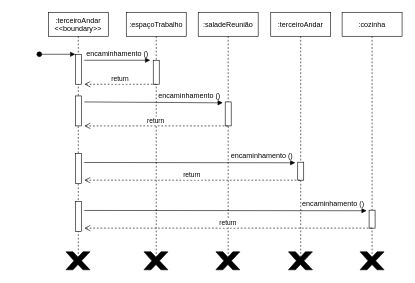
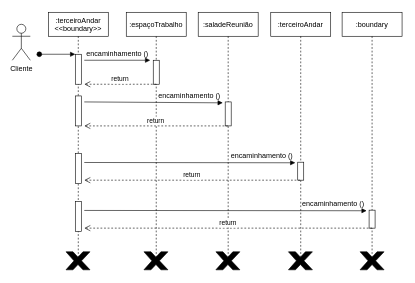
(372, 25) -> (372, 25)
none -> (21, 42)
